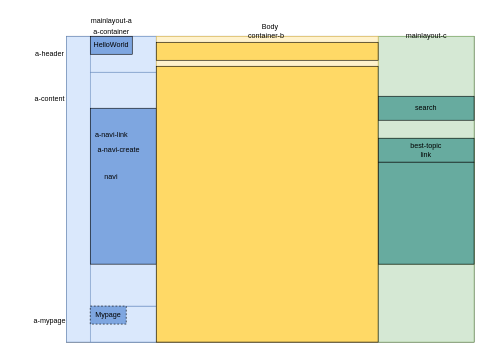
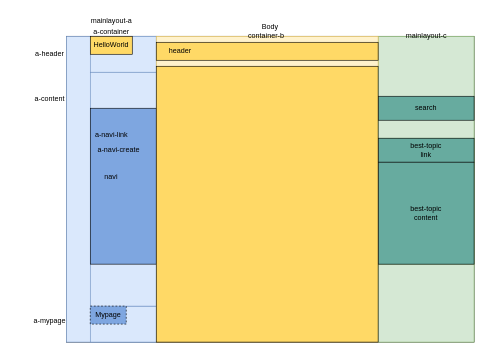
(111, 45) -> (111, 45)
none -> (180, 51)
none -> (426, 213)
